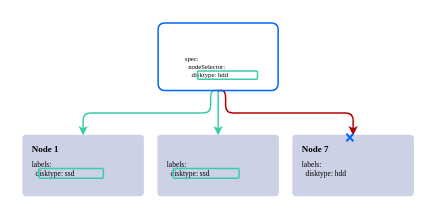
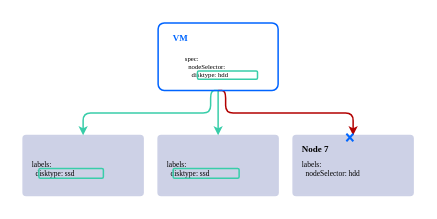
none -> (194, 38)
(53, 150) -> none
(326, 168) -> (335, 168)
